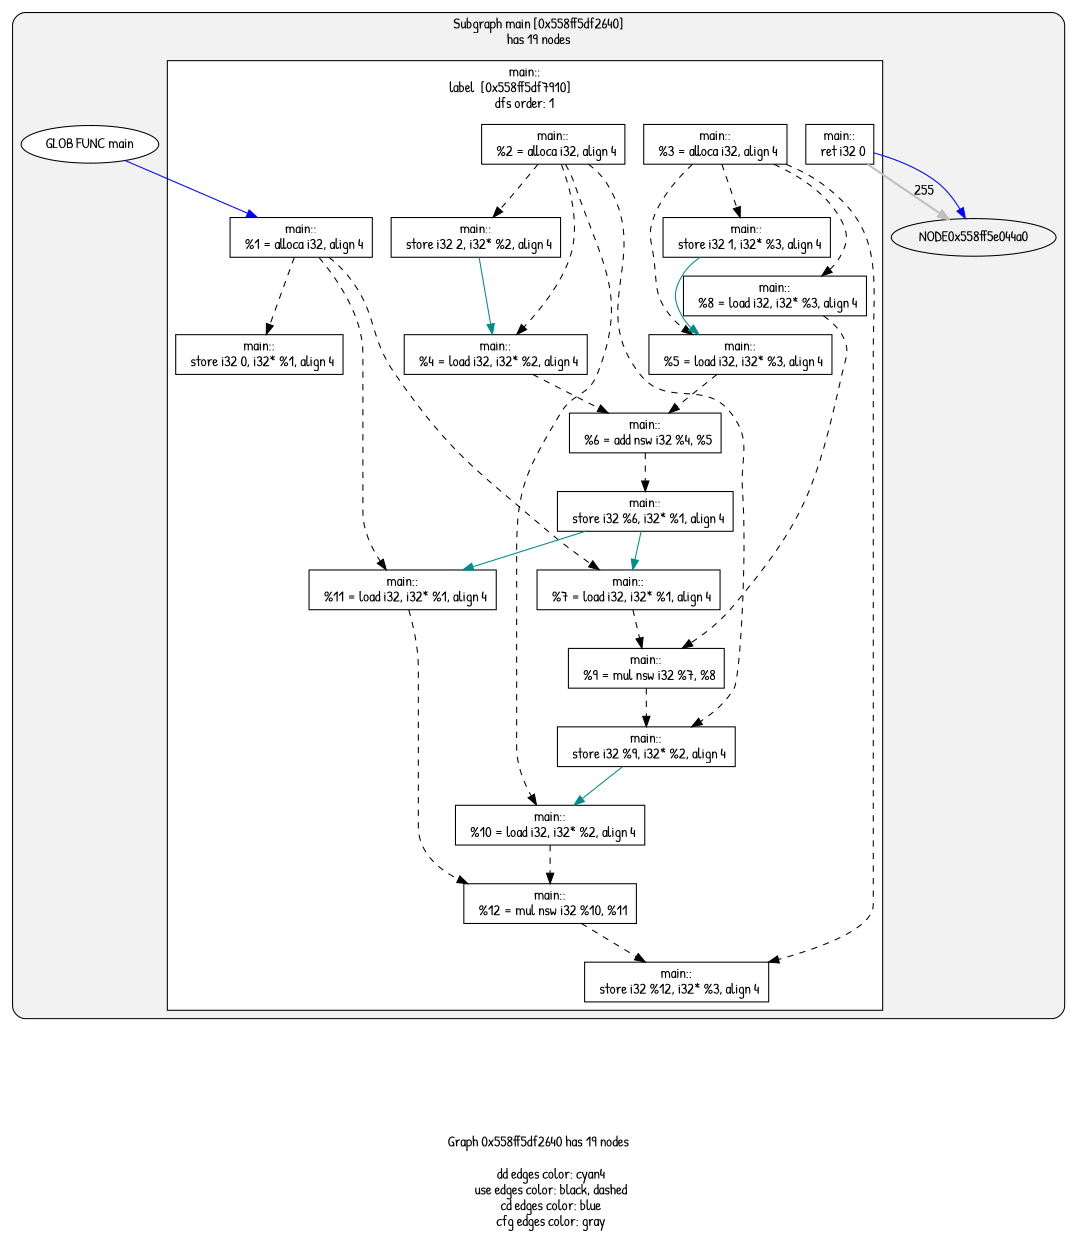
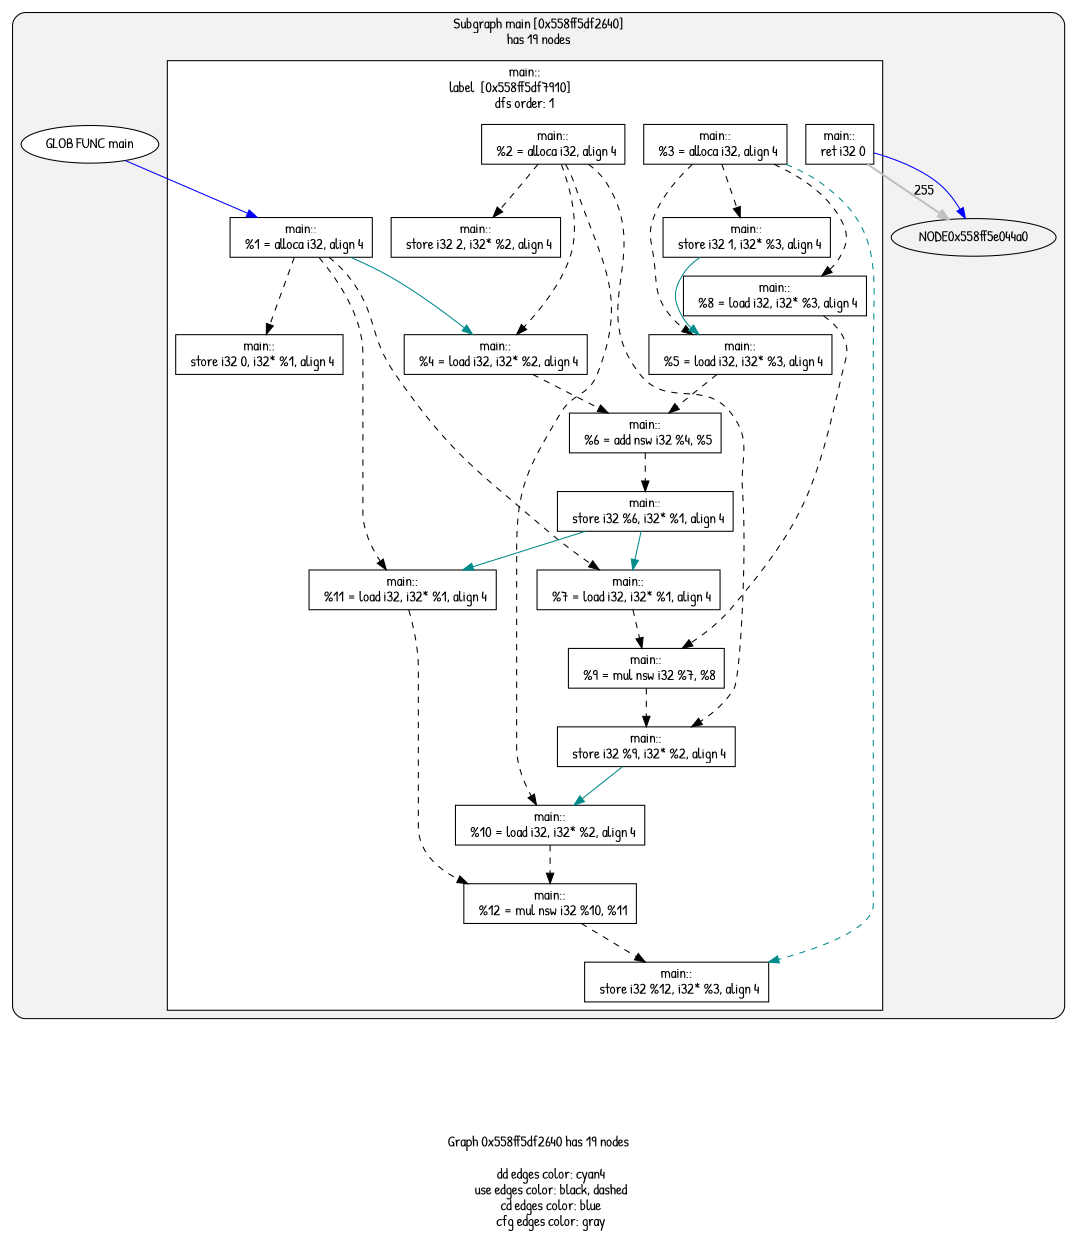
(485, 291) -> (410, 289)
(873, 572) -> (873, 572)
